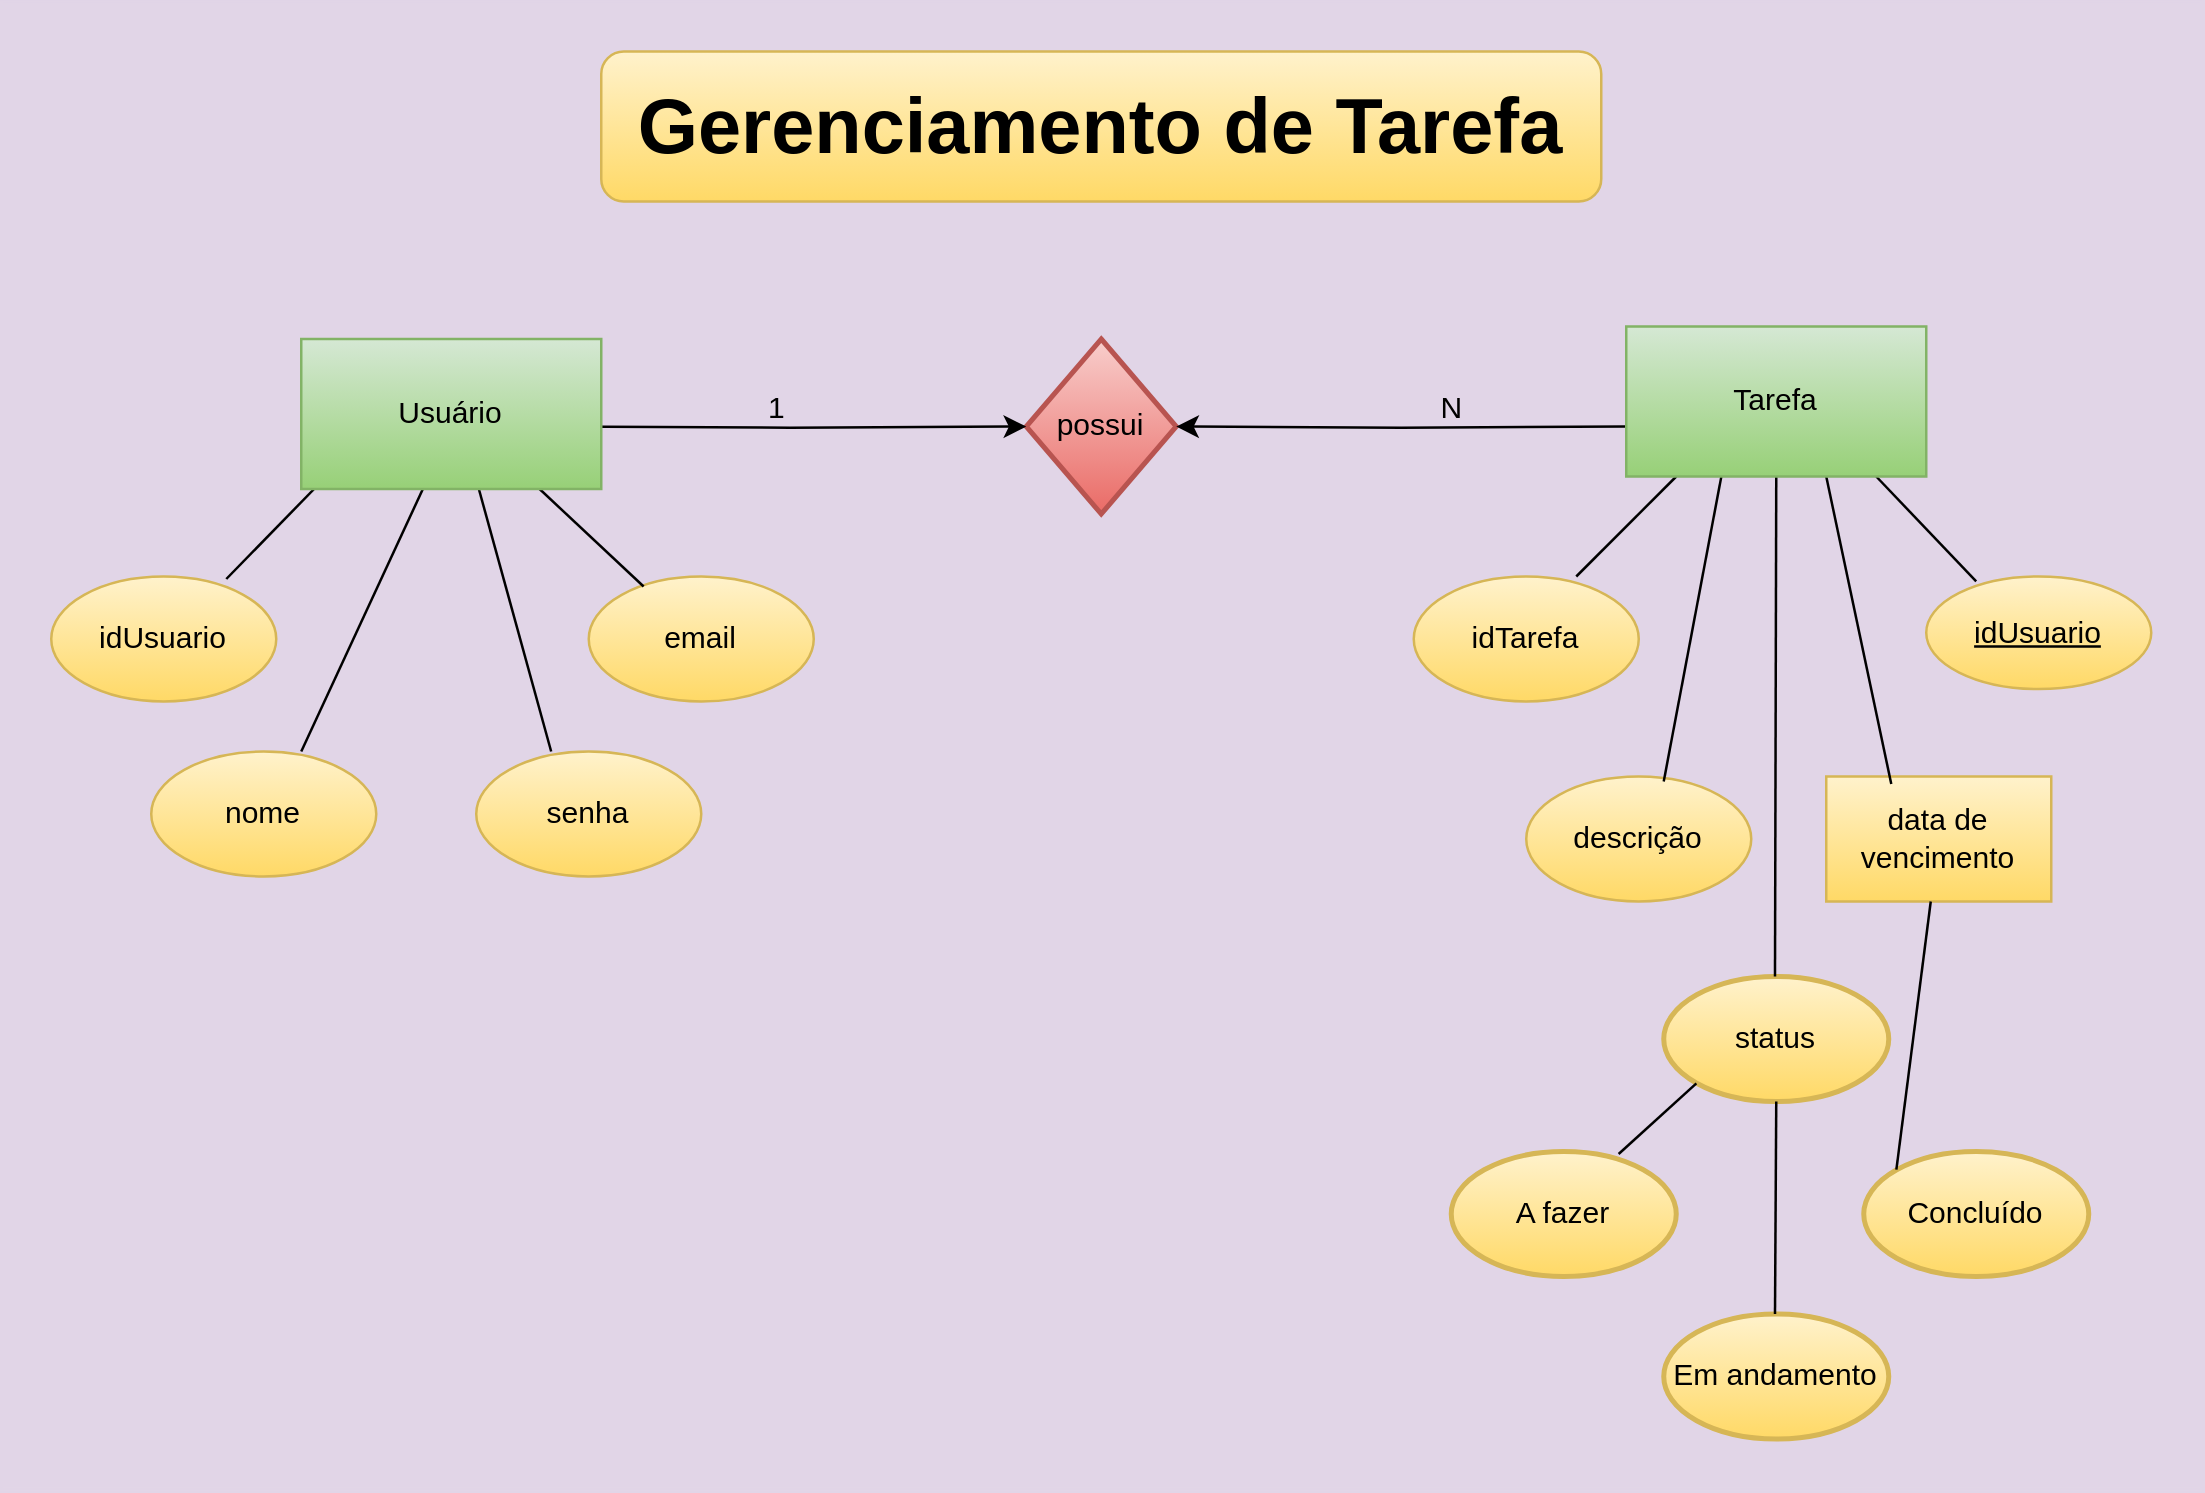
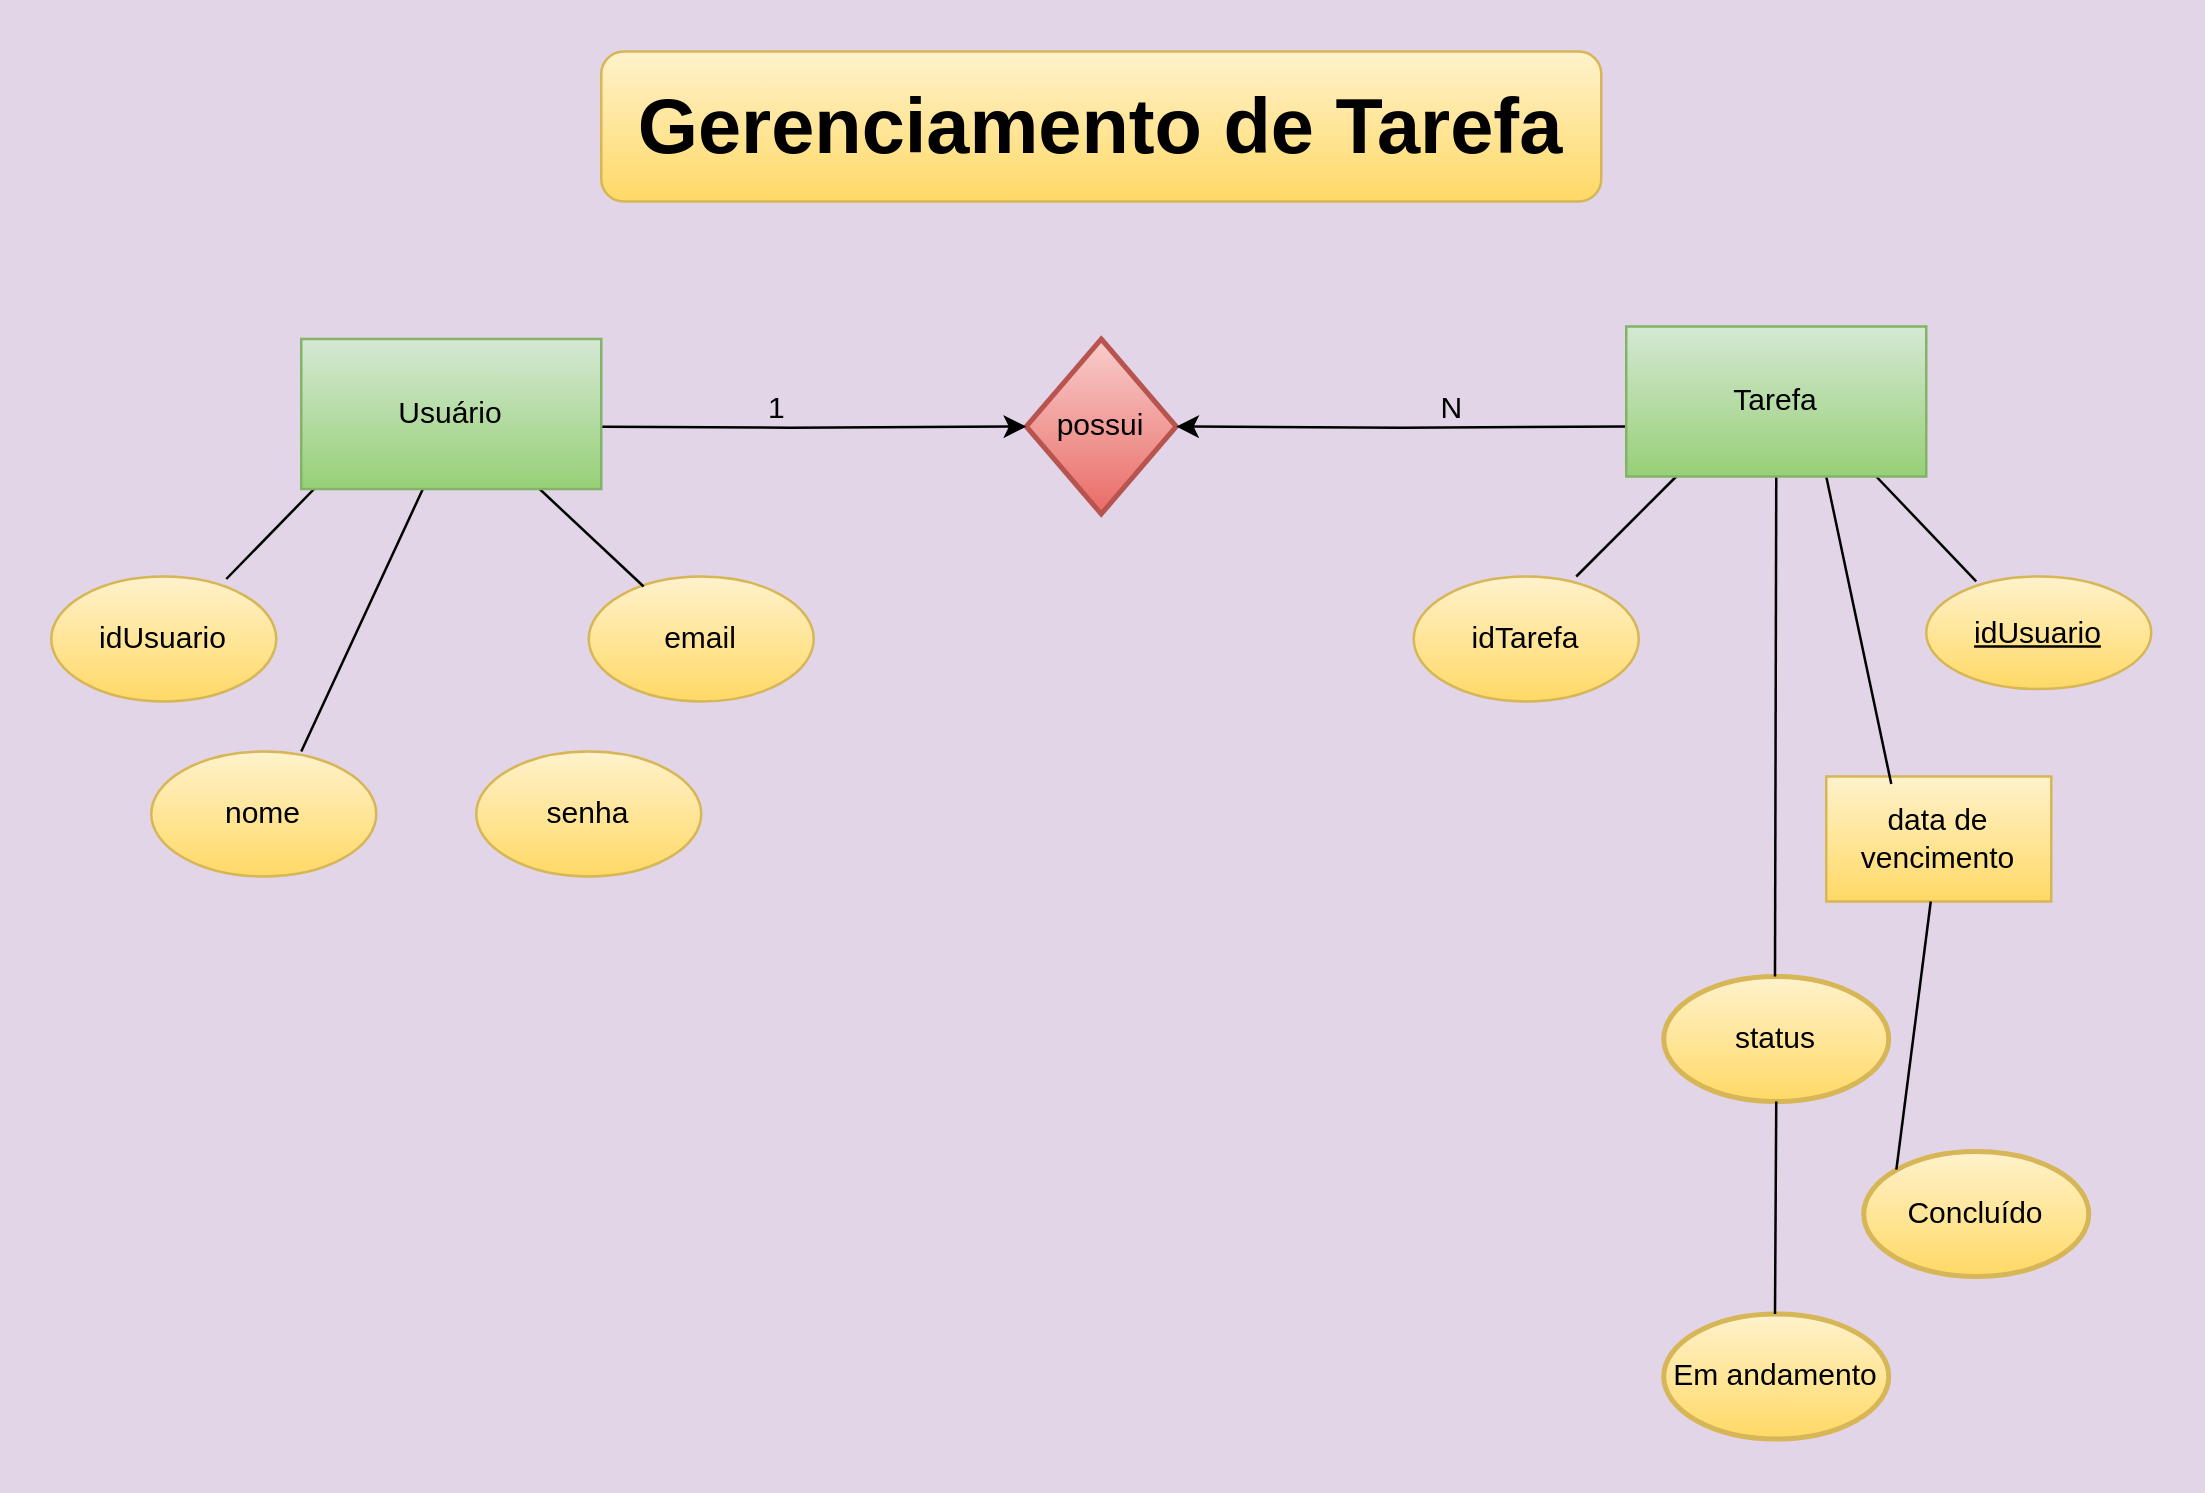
(515, 620) -> none
(1693, 629) -> none
(1639, 839) -> none
(1657, 1119) -> none
(1564, 1214) -> none
